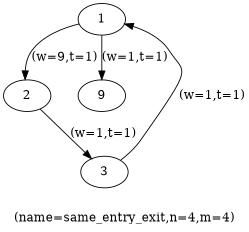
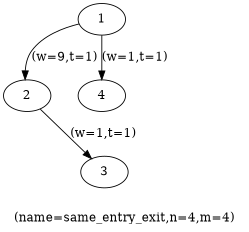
(174, 90) -> none
(102, 96) -> (102, 96)
